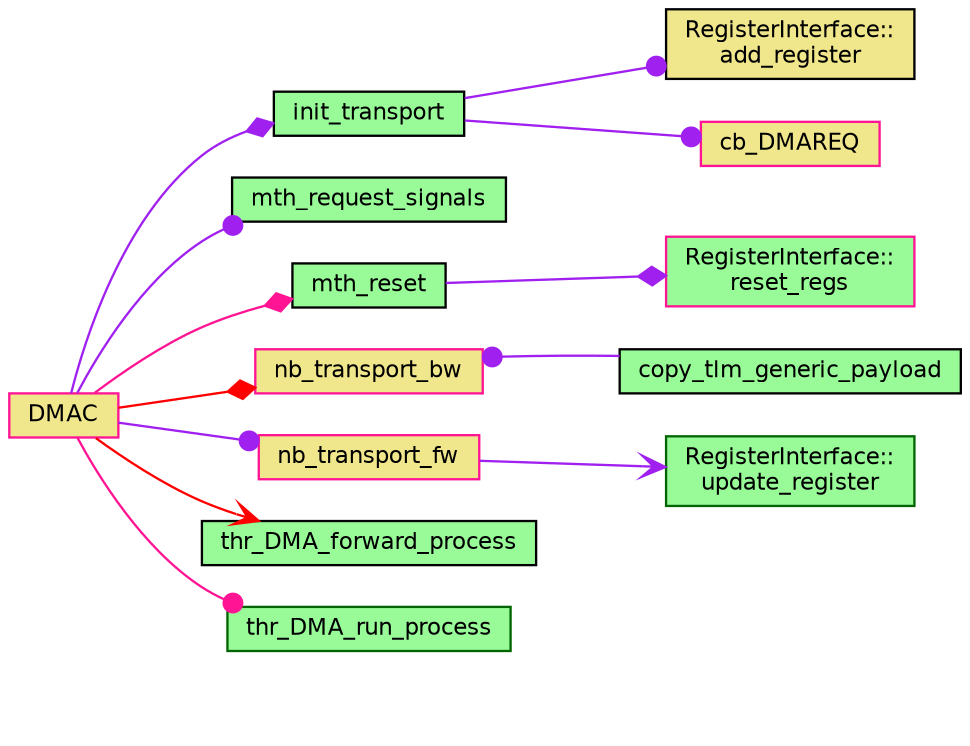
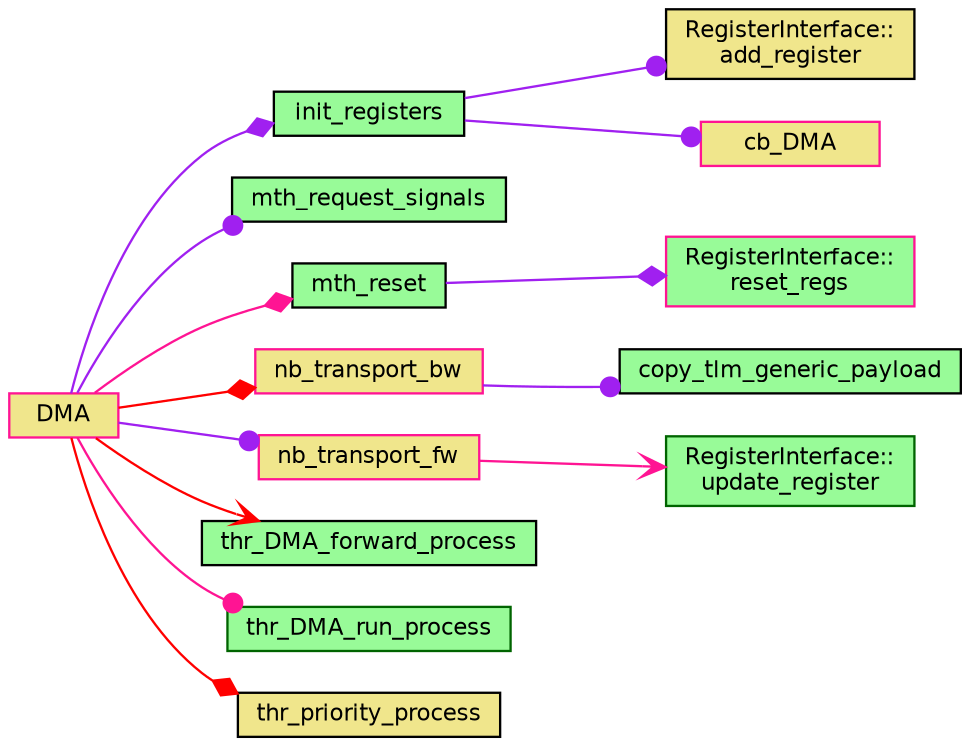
(369, 114) -> (369, 114)
(790, 144) -> (790, 144)
(561, 356) -> (541, 387)
(64, 415) -> (64, 415)
(561, 464) -> (561, 464)
none -> (369, 715)
